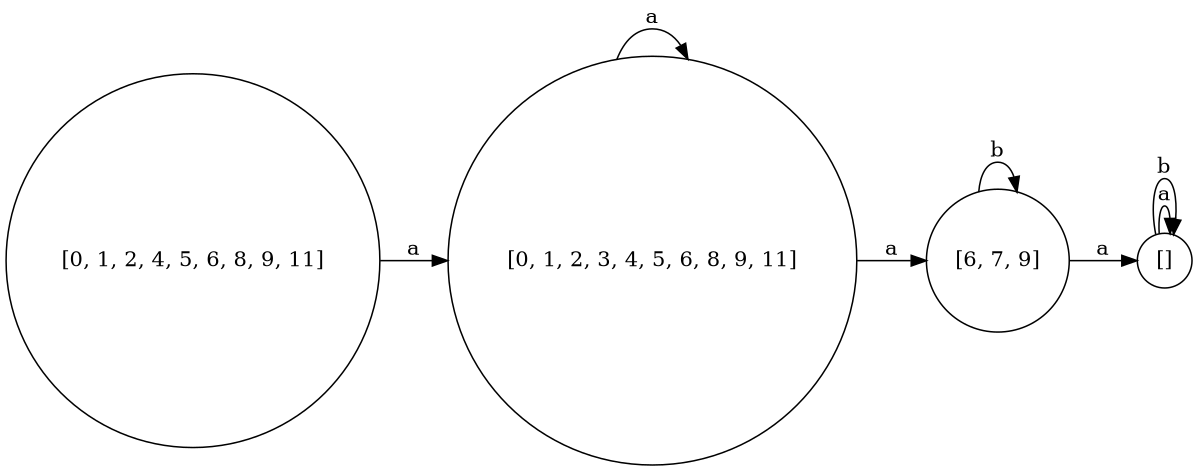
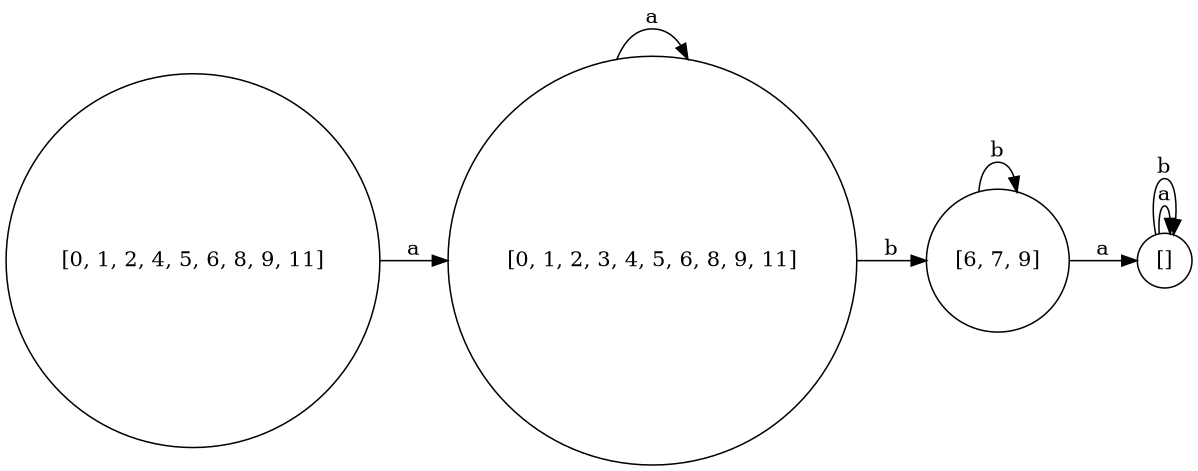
(892, 249) -> (892, 249)
